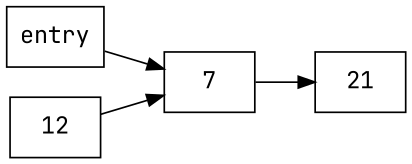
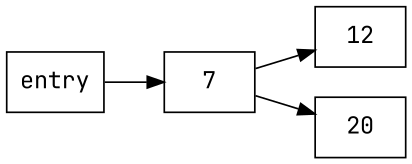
(360, 82) -> (360, 127)
(124, 107) -> (277, 62)
